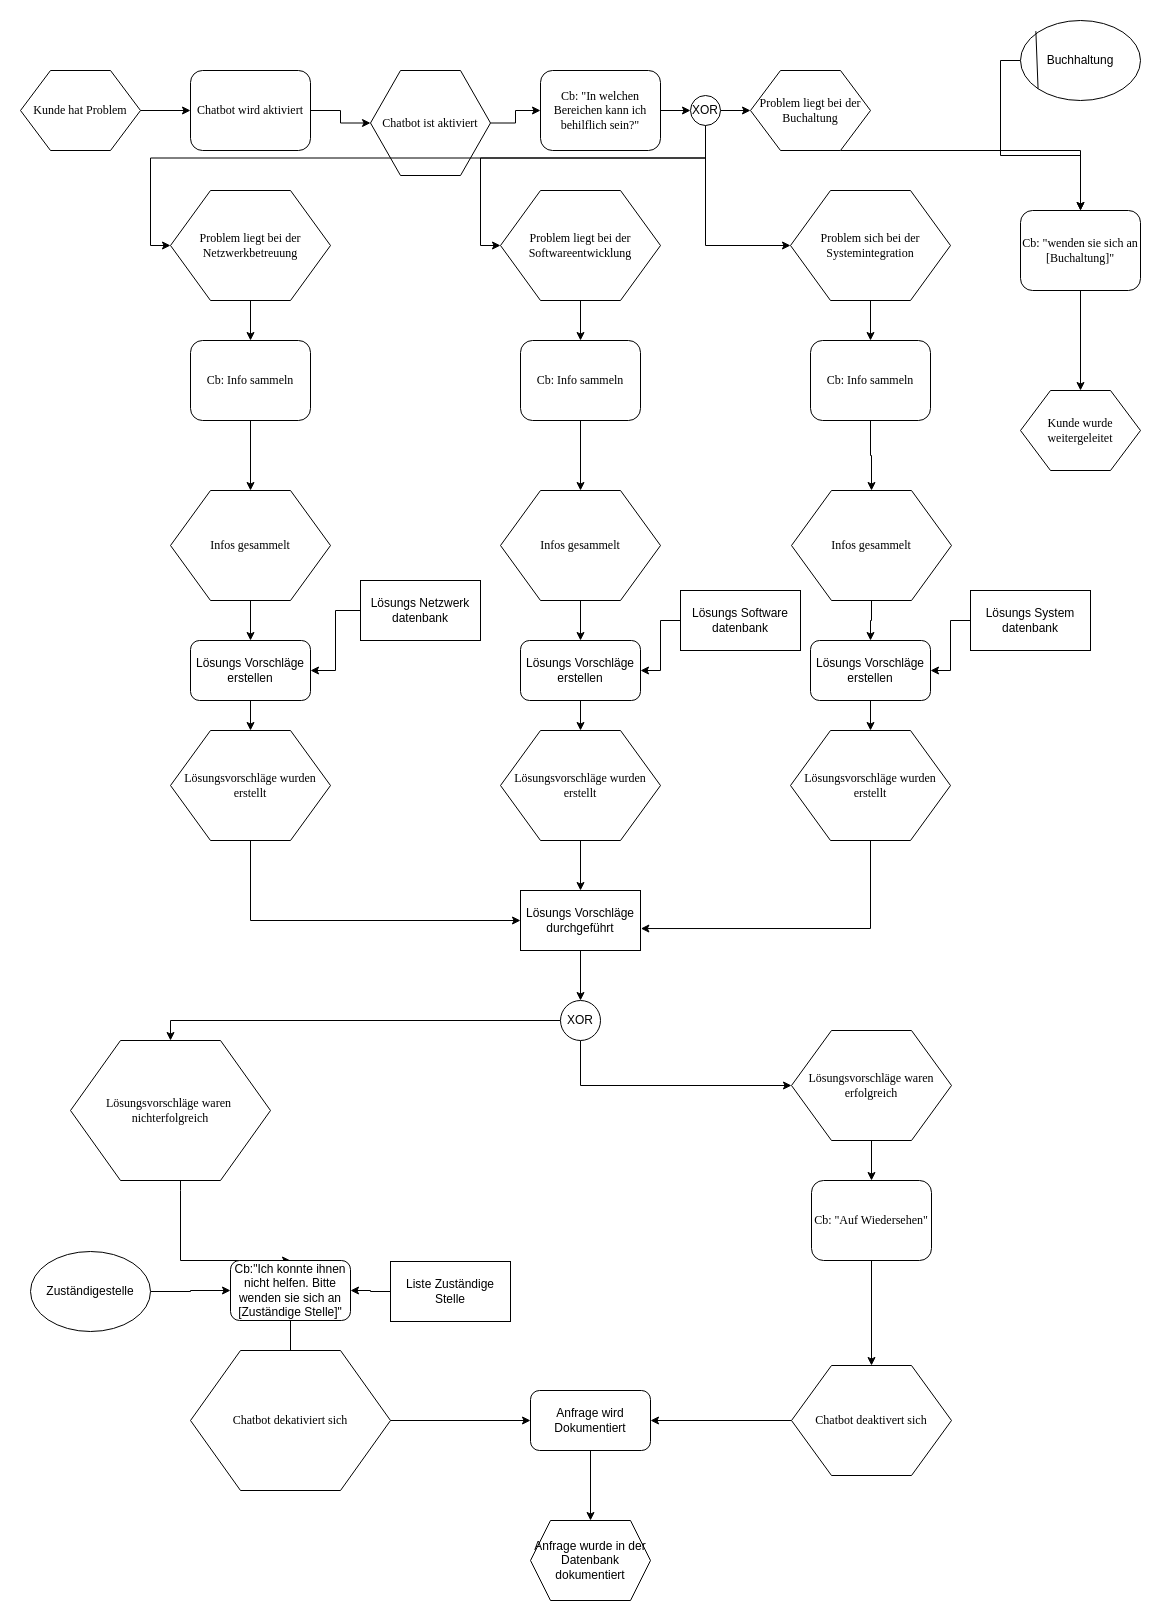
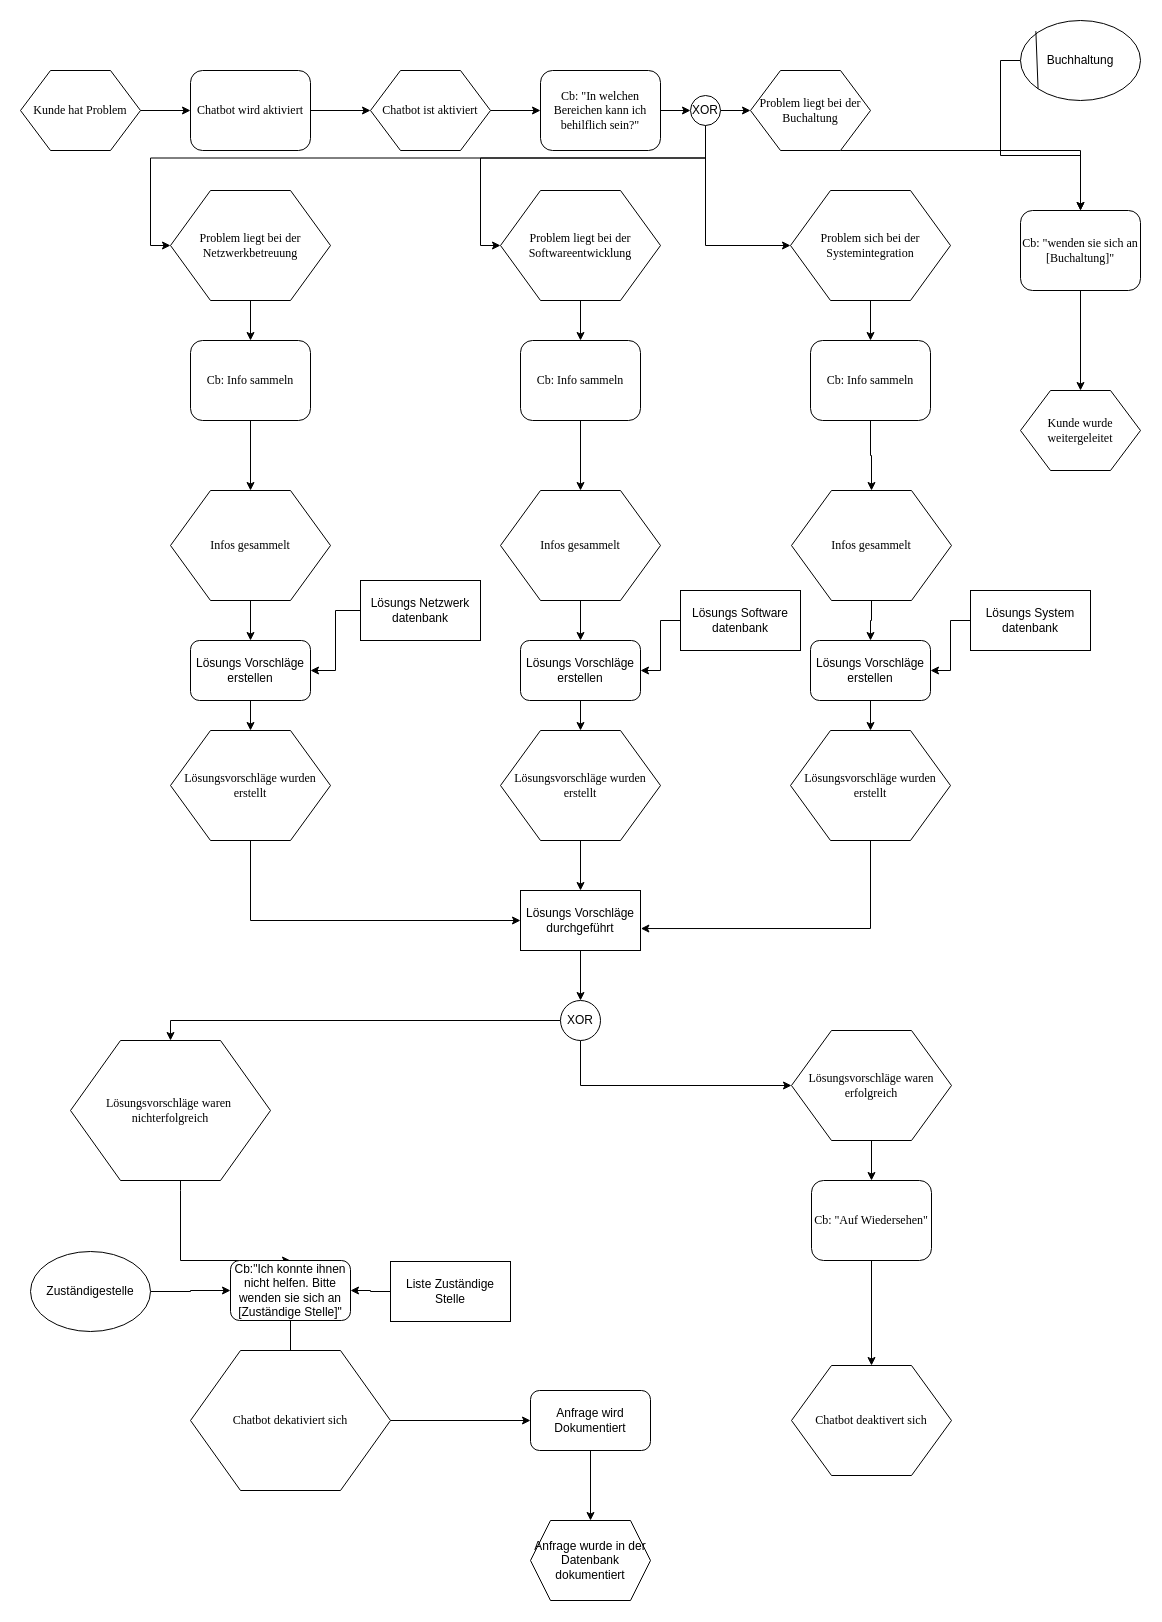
(431, 123) -> (431, 111)
(724, 1421) -> none
